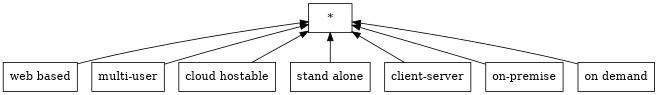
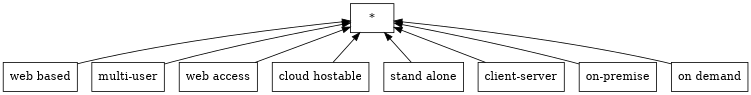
none -> (218, 77)
